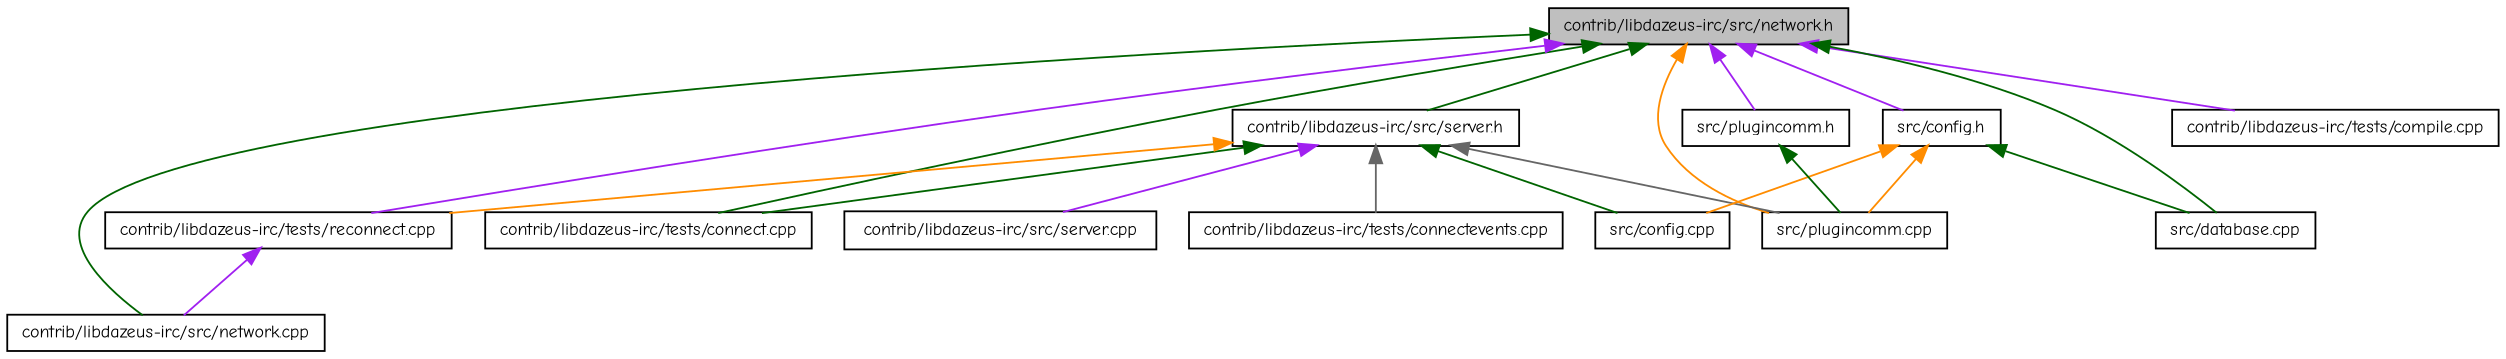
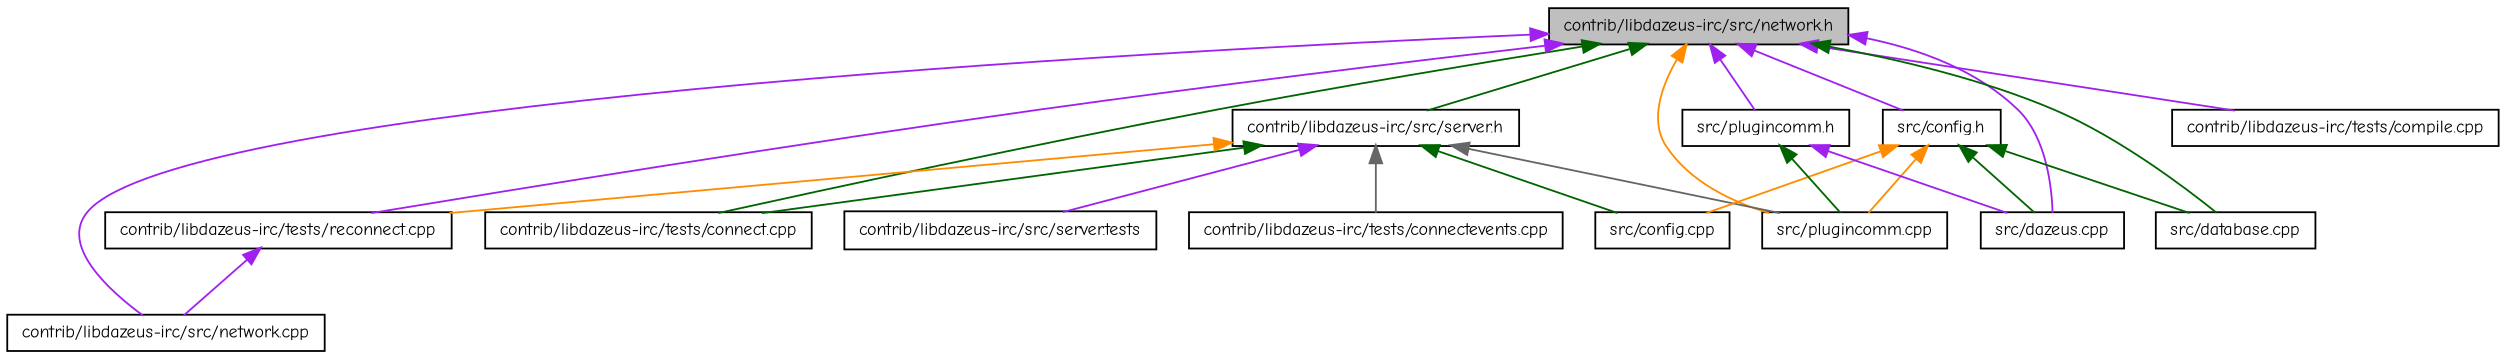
(736, 86) -> (736, 86)
(1000, 230) -> (1000, 230)
none -> (2052, 230)
